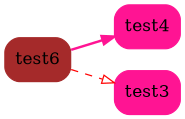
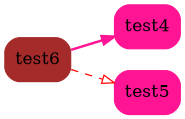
(147, 93) -> (147, 93)
